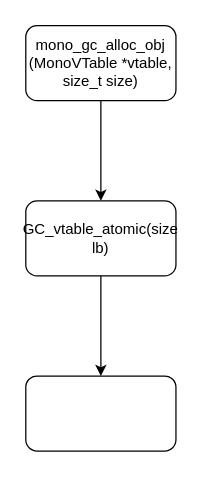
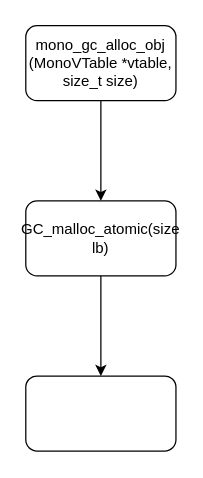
(101, 238) -> (101, 238)
